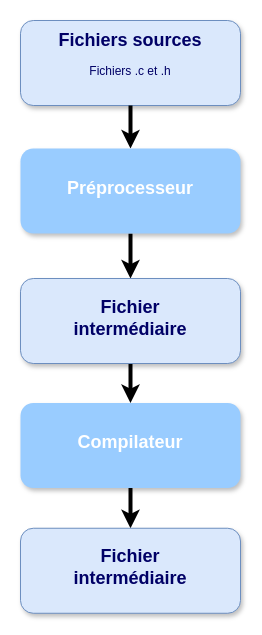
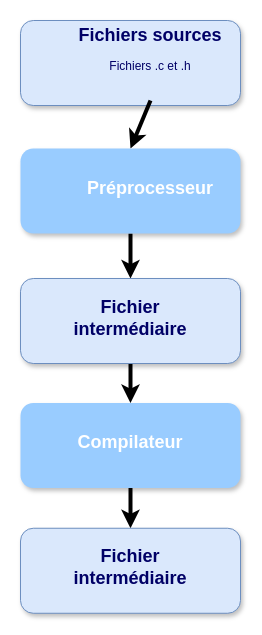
(131, 67) -> (151, 62)
(131, 191) -> (151, 191)
